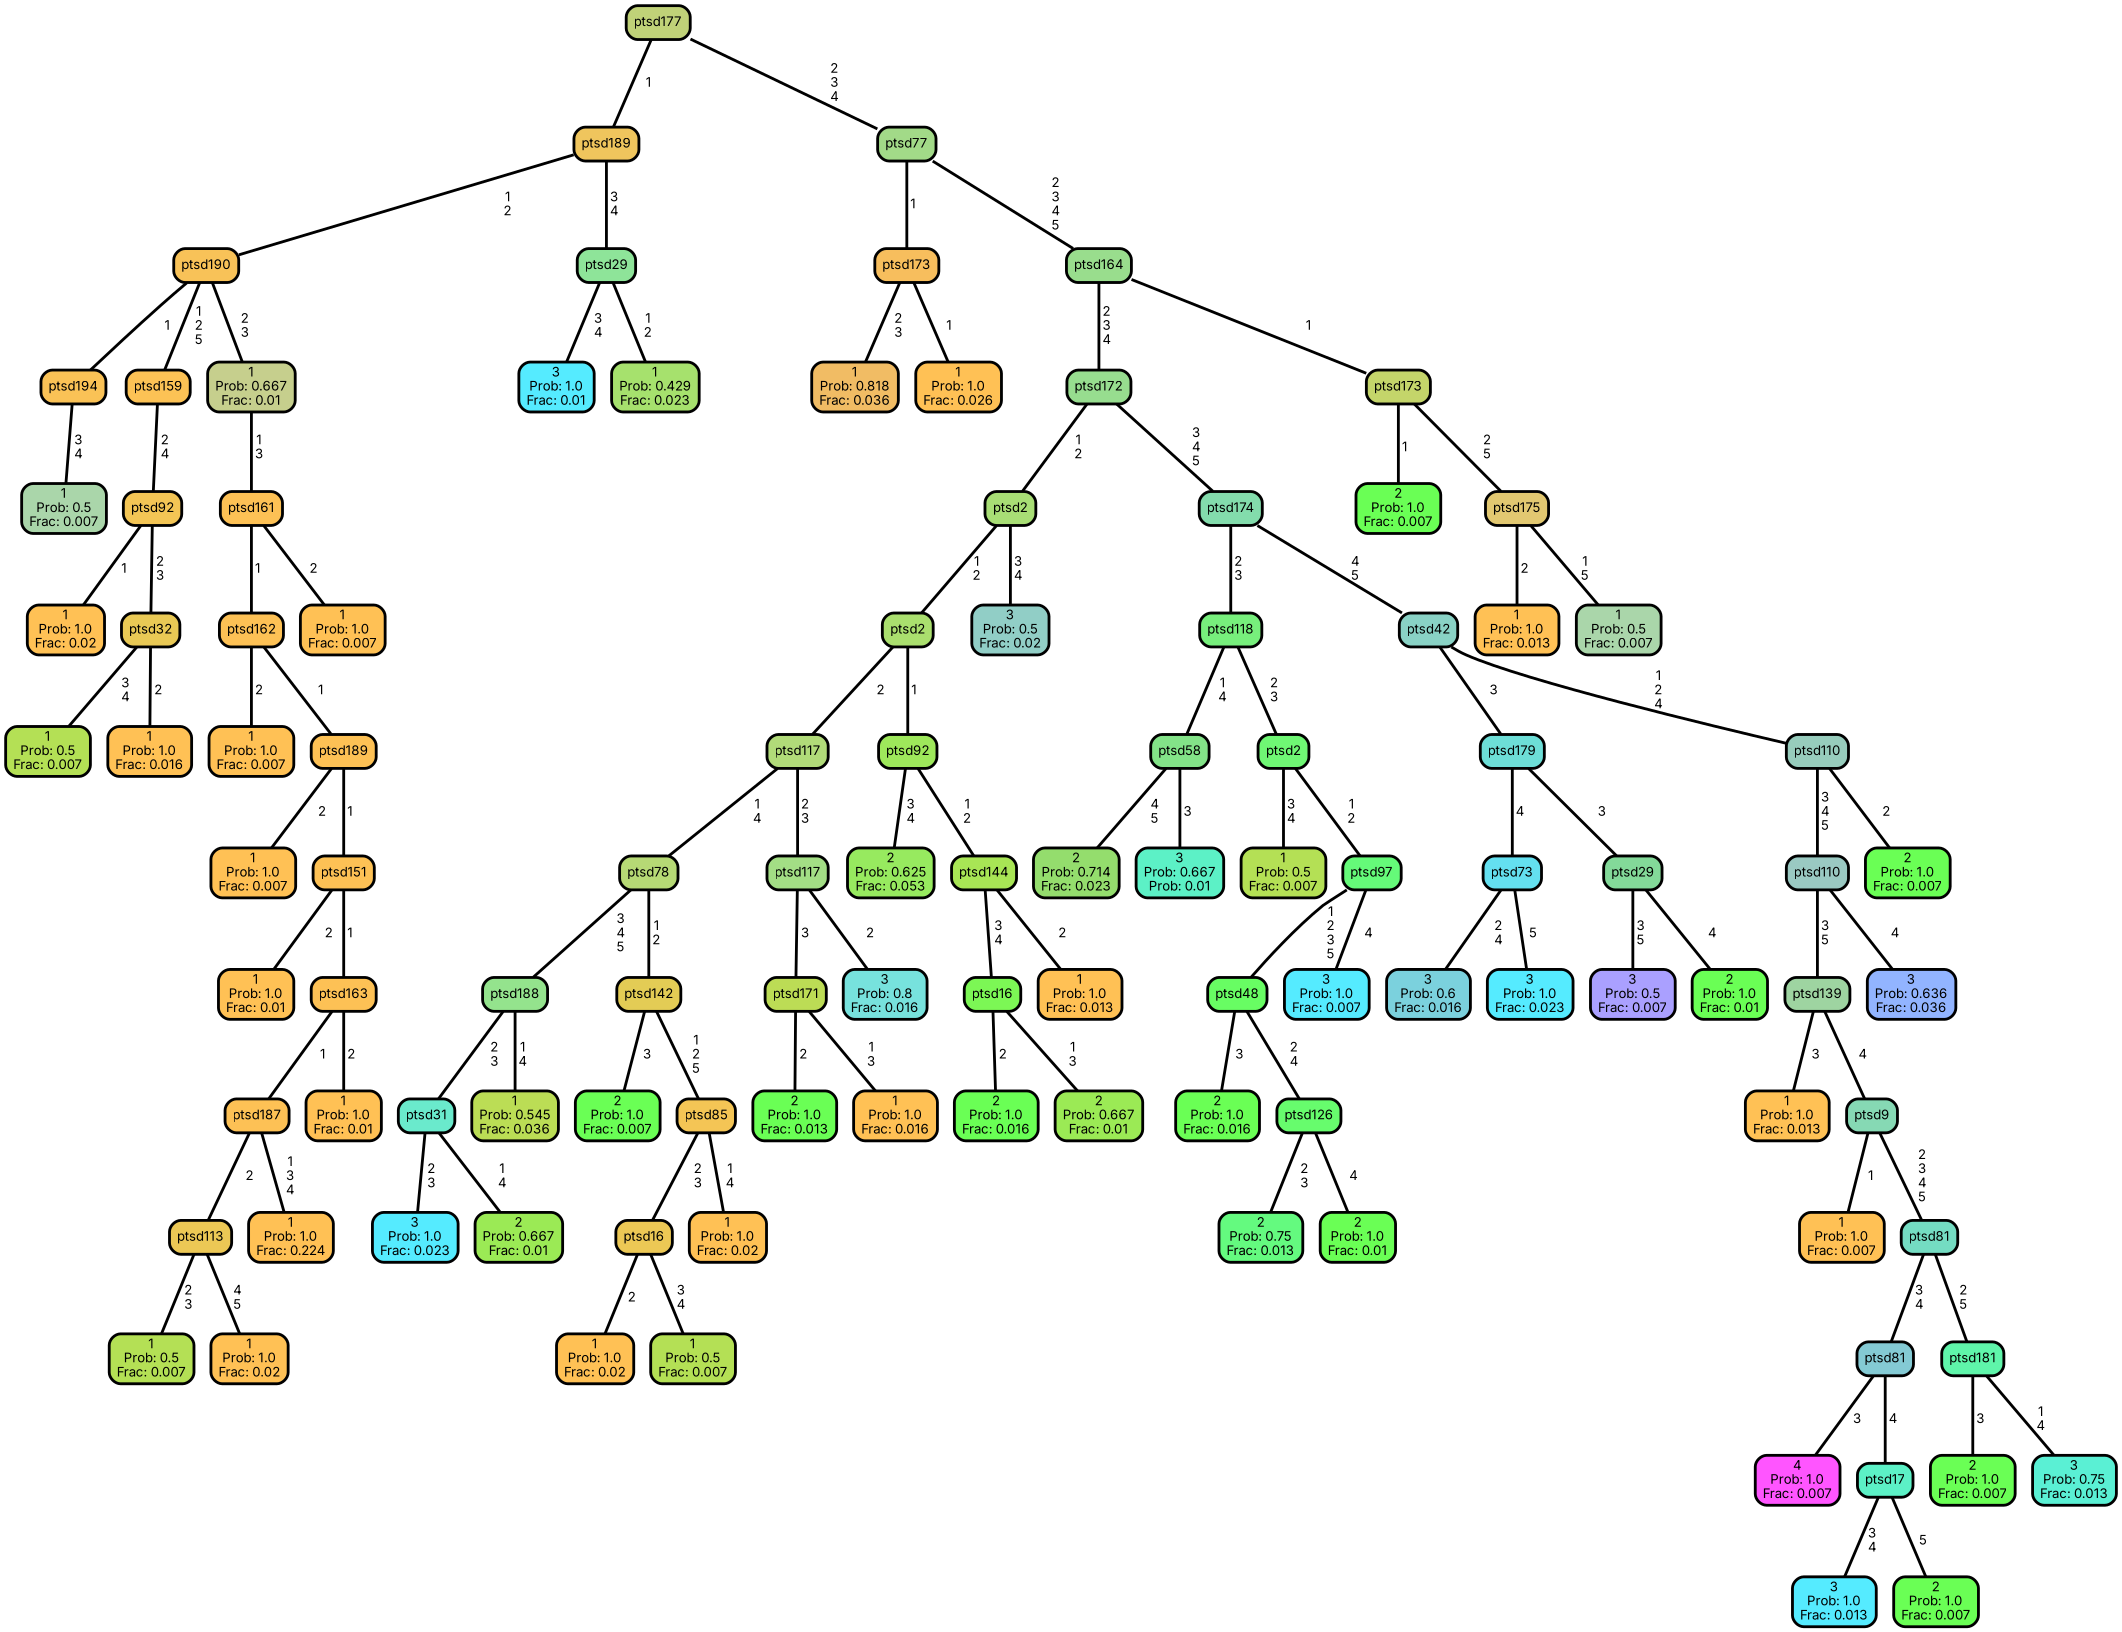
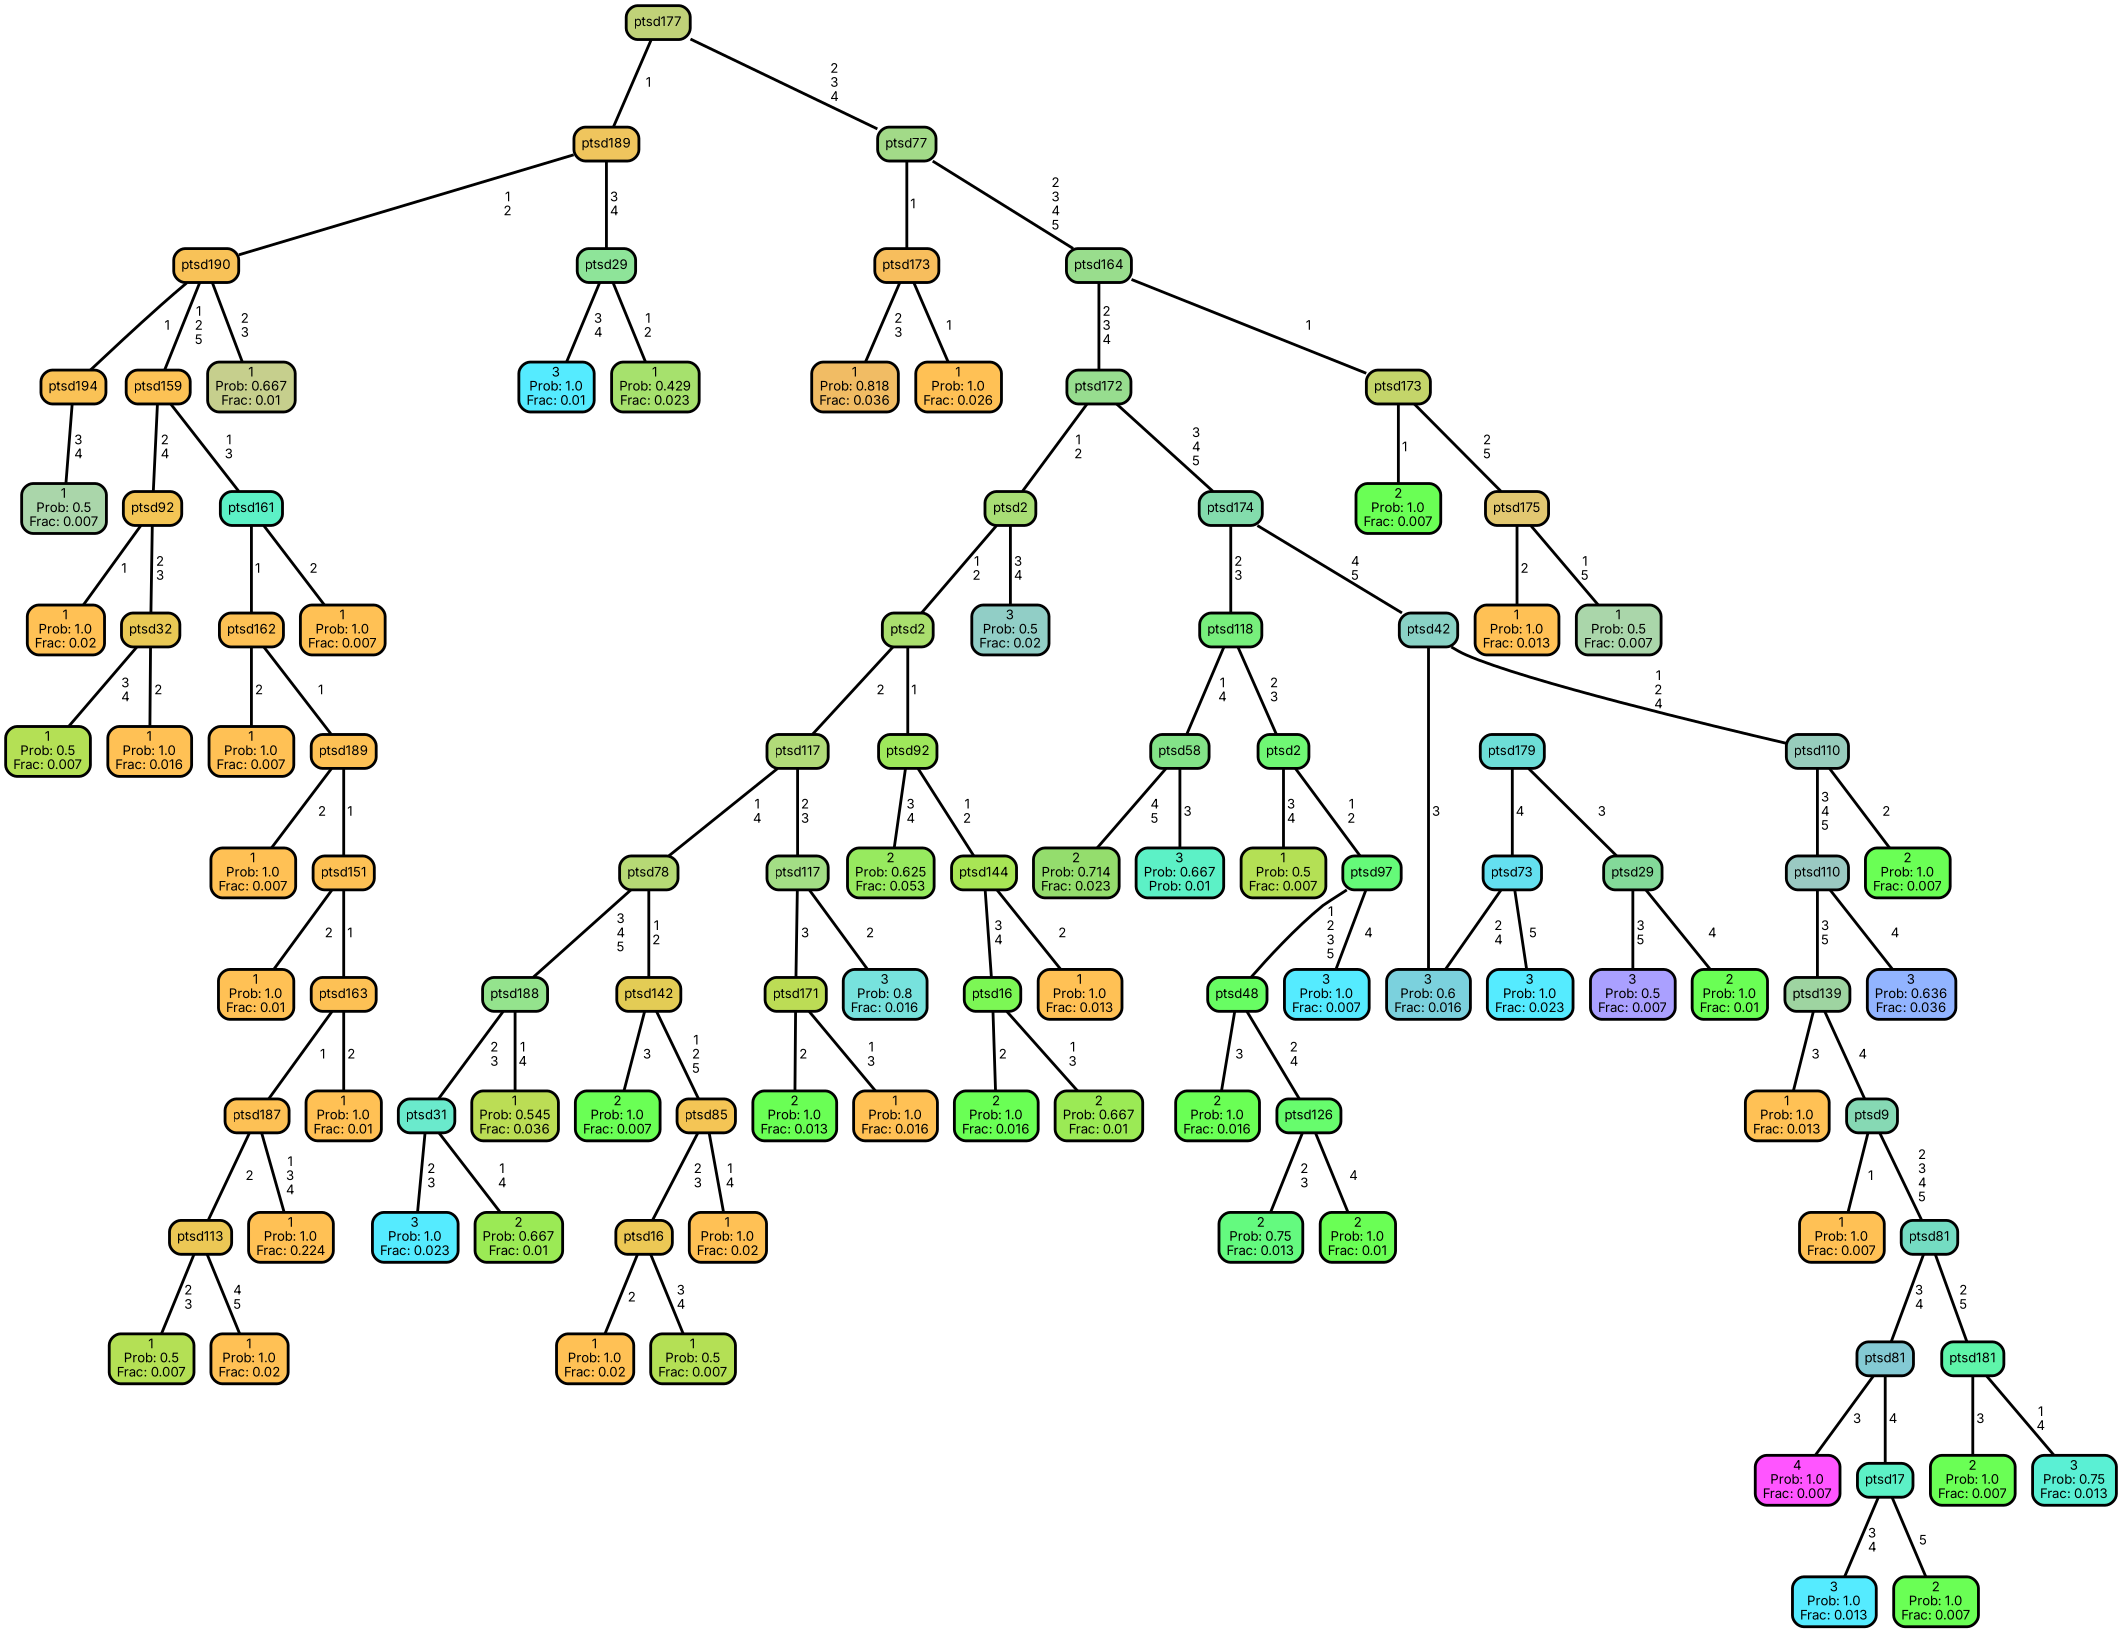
(251, 452) -> (205, 448)
(251, 508) -> (251, 508)
(1470, 691) -> (1429, 808)
